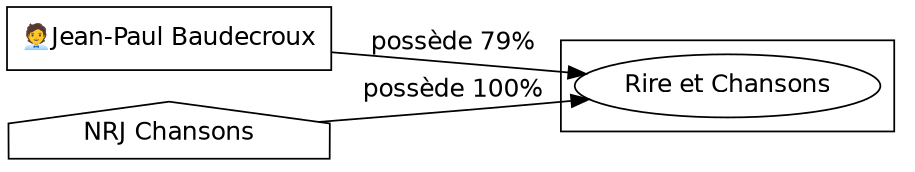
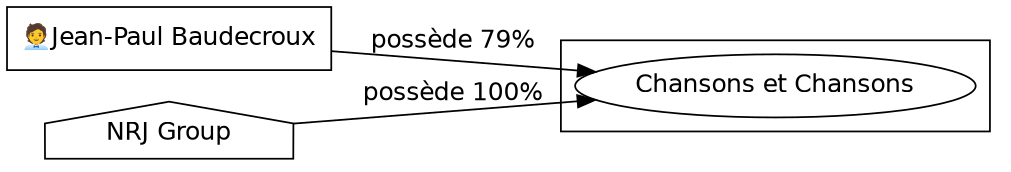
(728, 86) -> (775, 86)
(169, 133) -> (169, 133)
